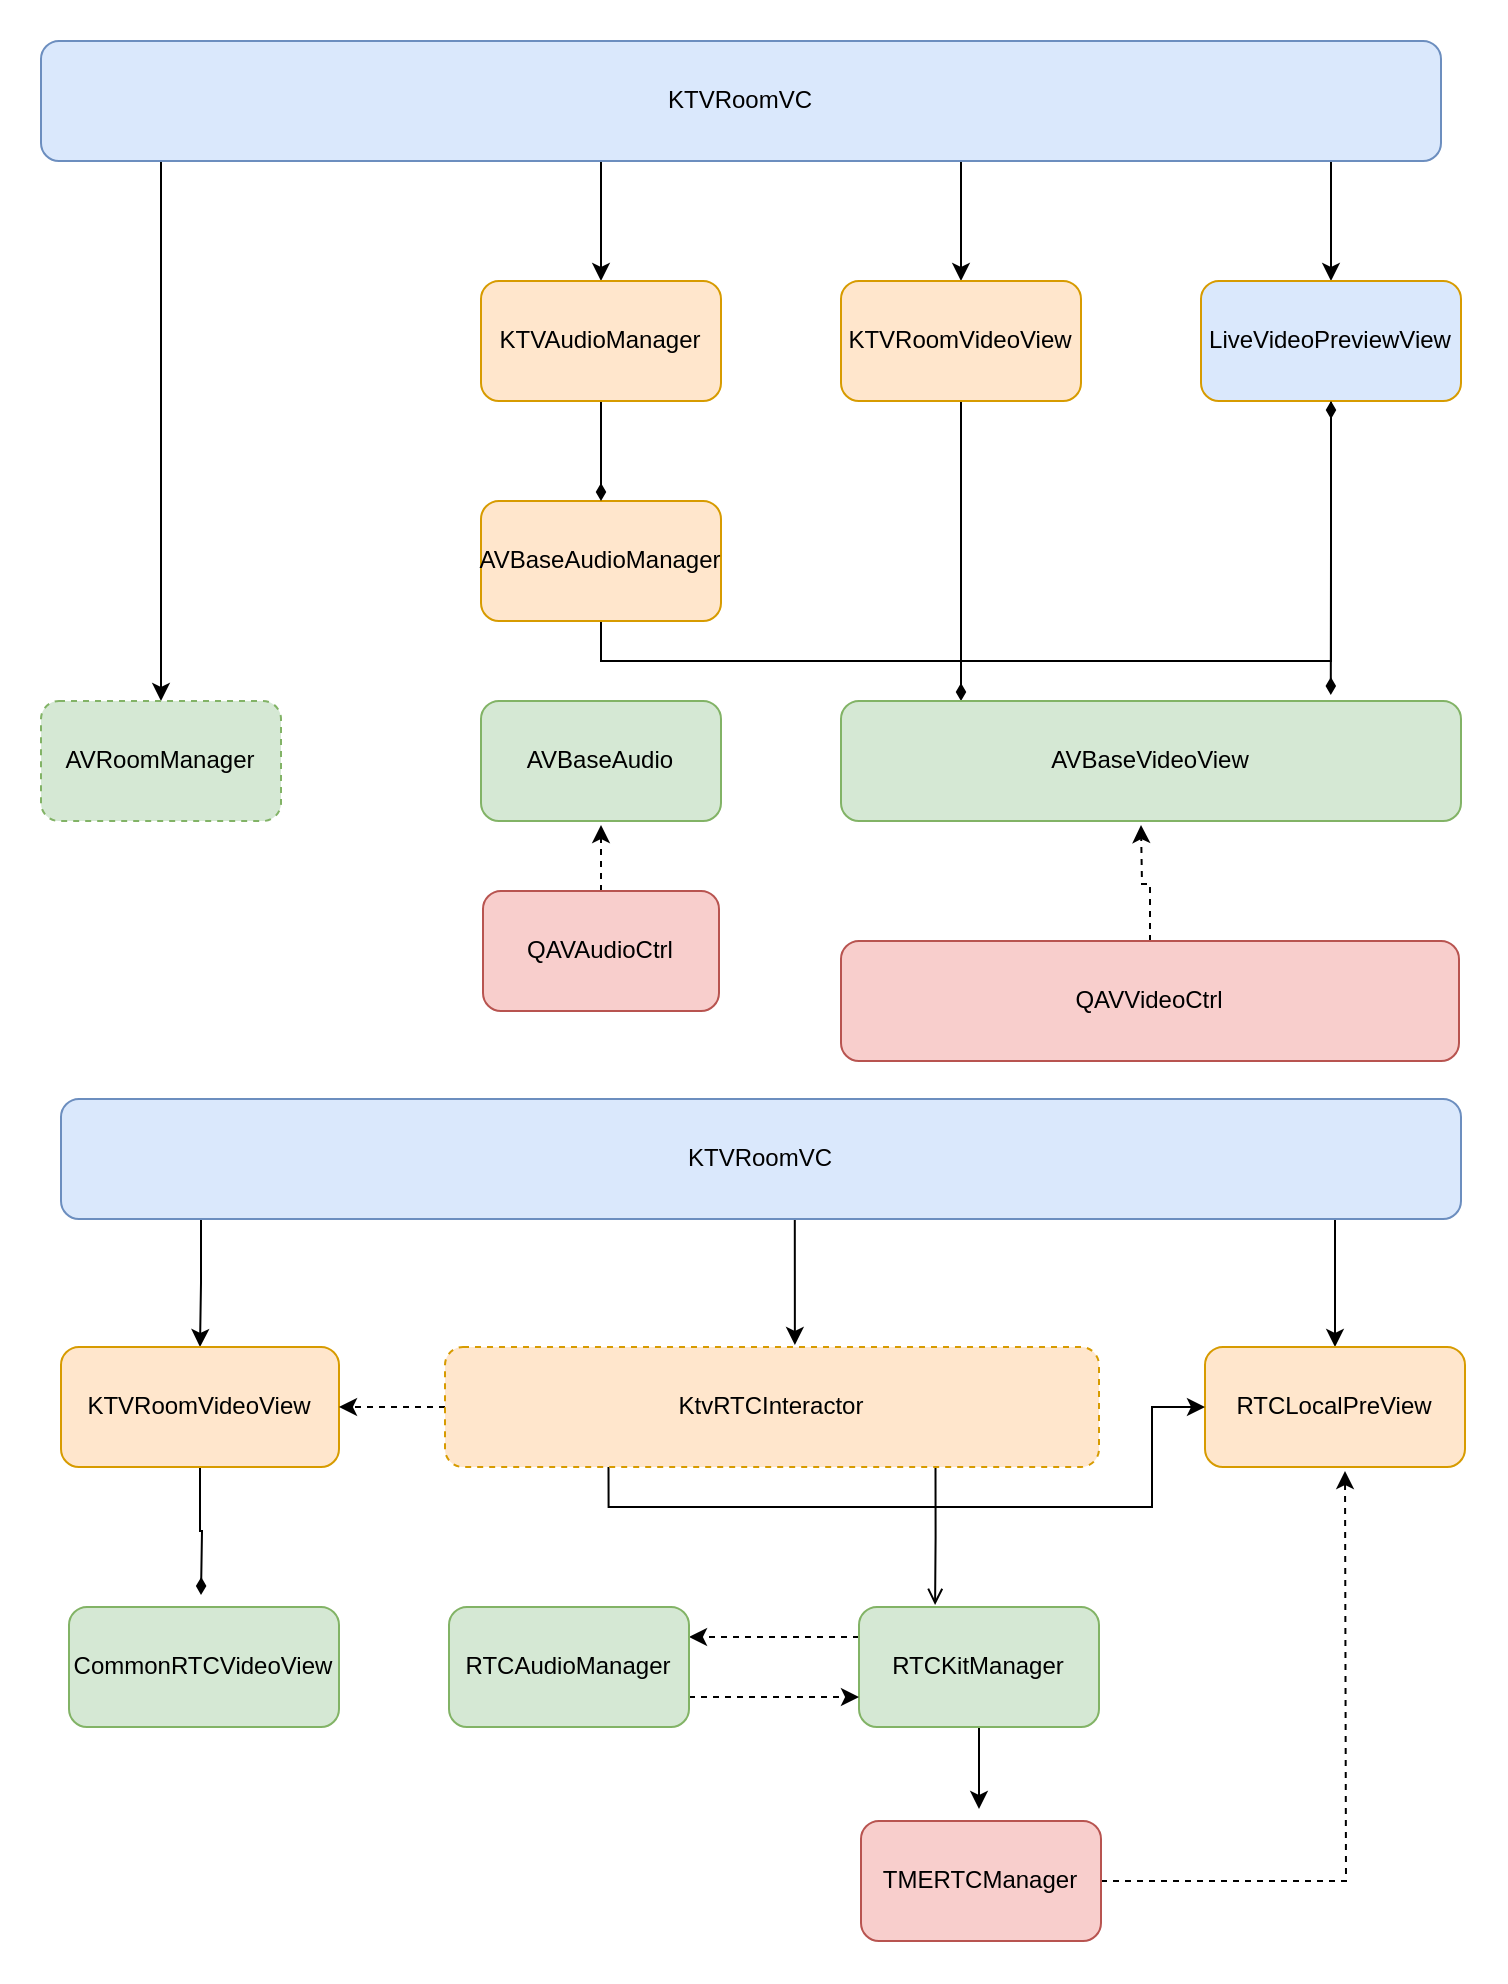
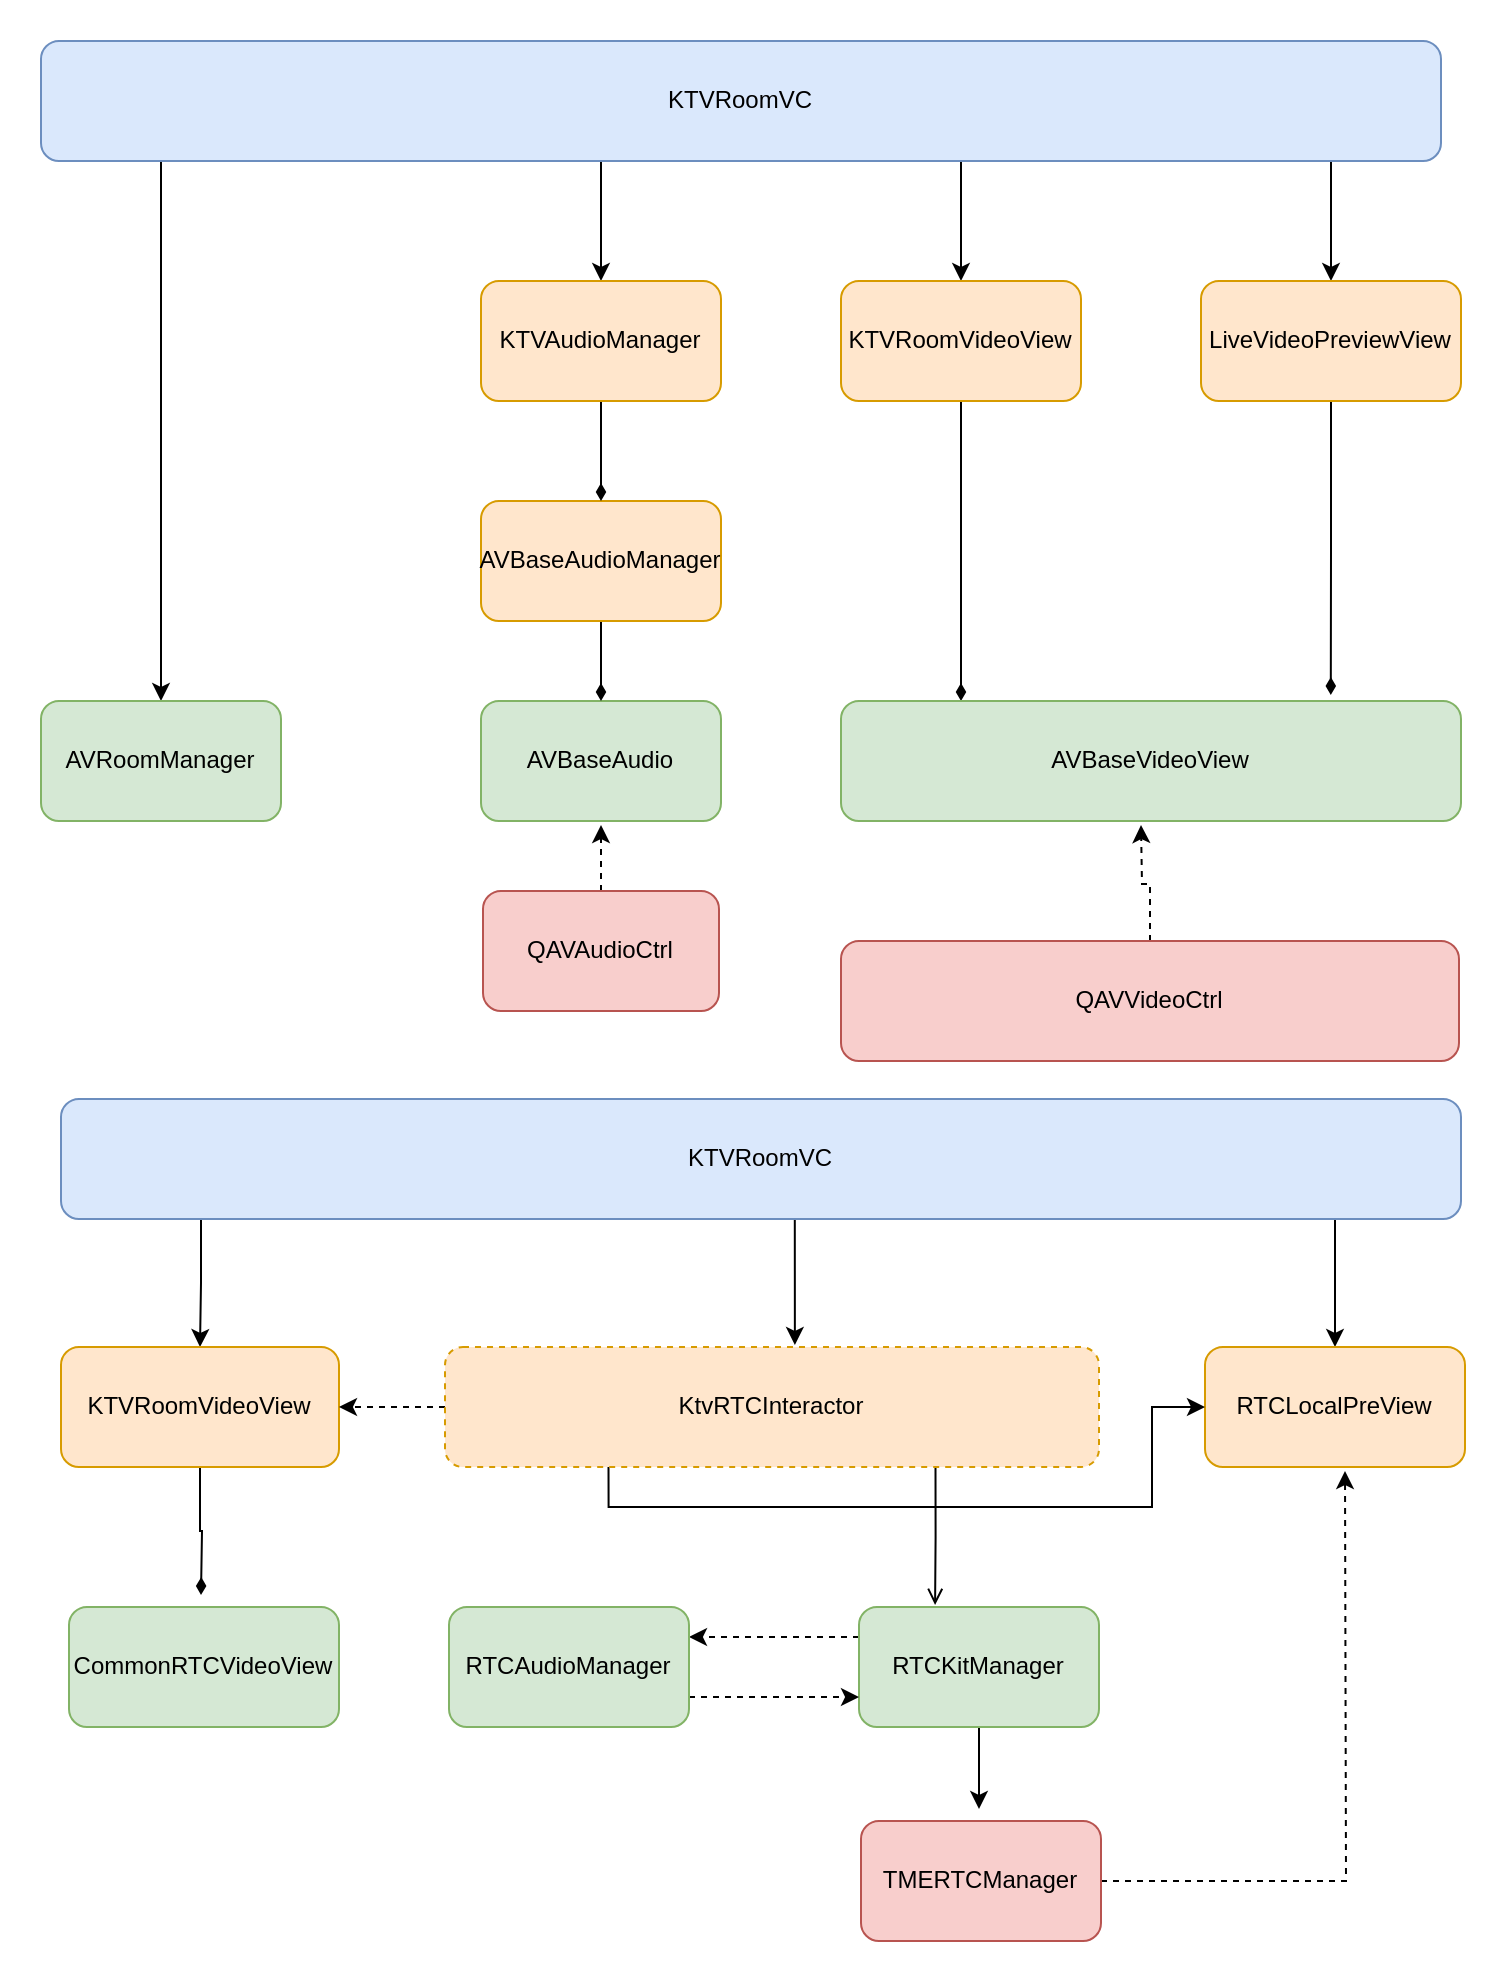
(1331, 341) -> (1331, 341)
(965, 661) -> (601, 671)
(161, 761) -> (161, 761)
